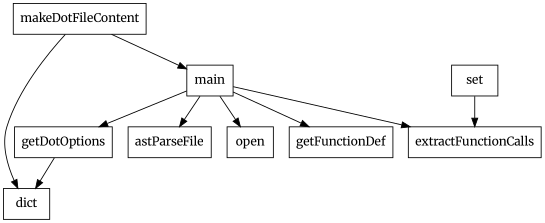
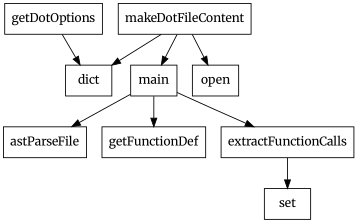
(147, 107) -> none
(475, 107) -> (288, 169)
(228, 108) -> (198, 46)
